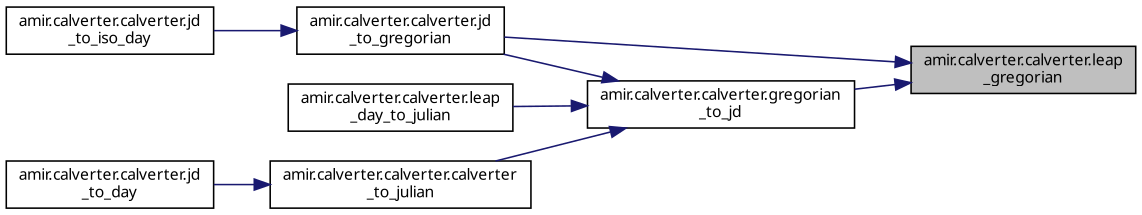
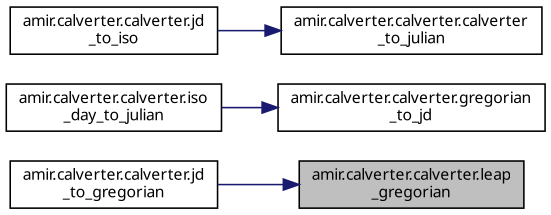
(110, 31) -> none
(553, 66) -> none
(875, 87) -> none
(401, 108) -> (114, 108)
(553, 147) -> none
(110, 185) -> (114, 31)
